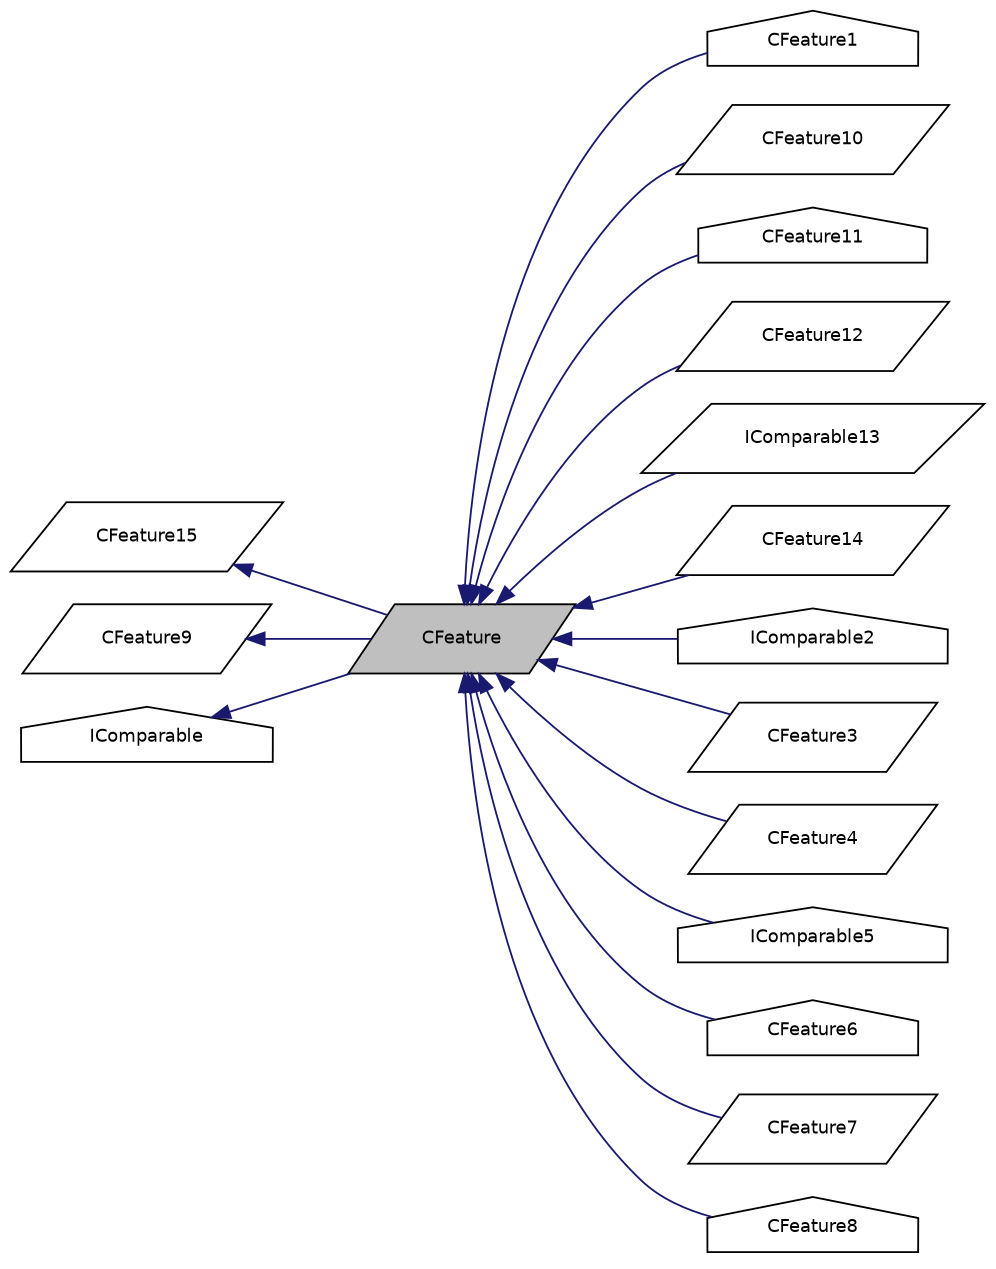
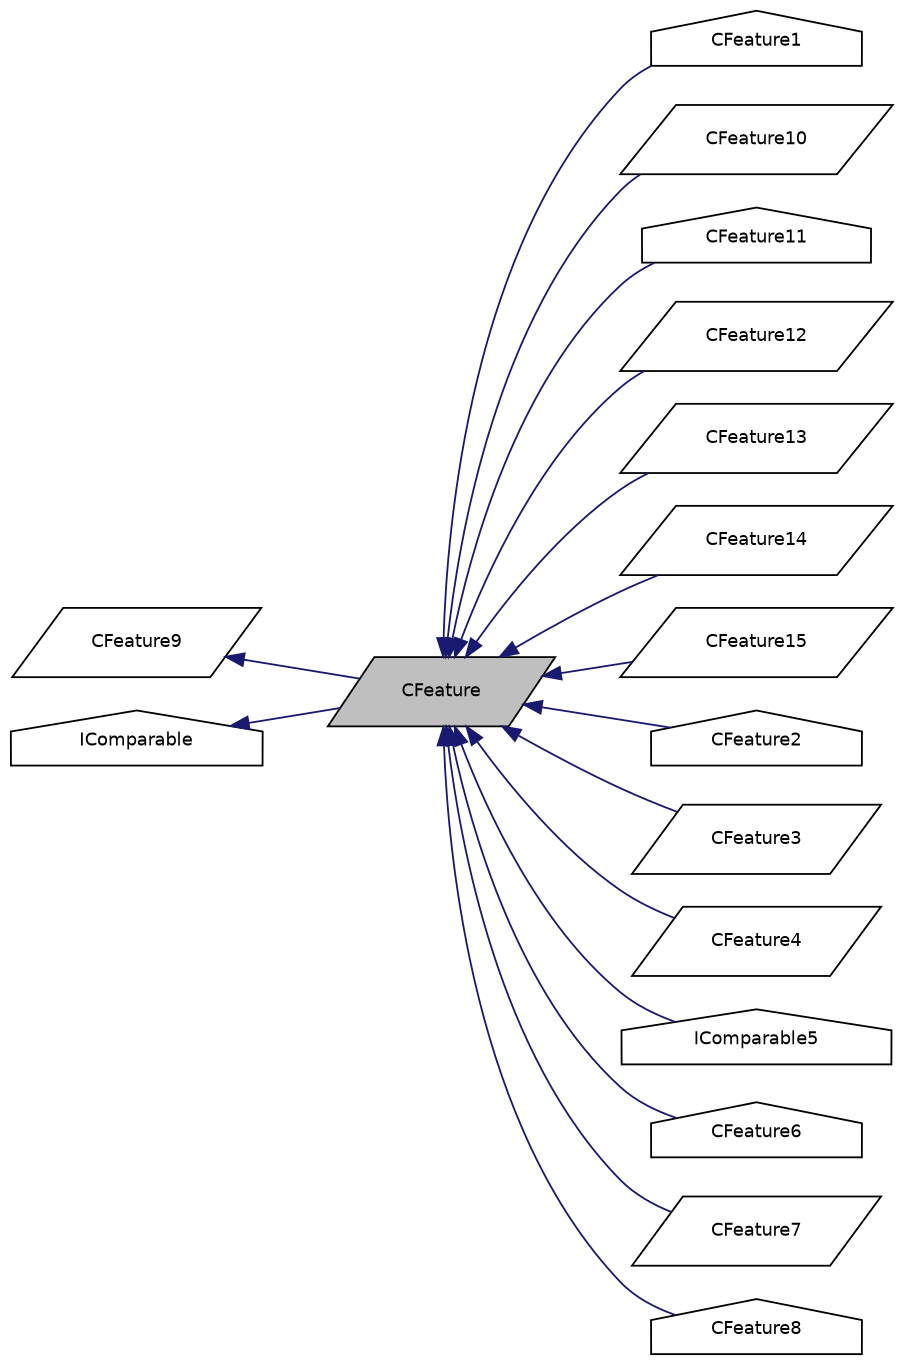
(813, 438) -> (756, 438)
(319, 593) -> (597, 667)
(813, 639) -> (756, 741)
